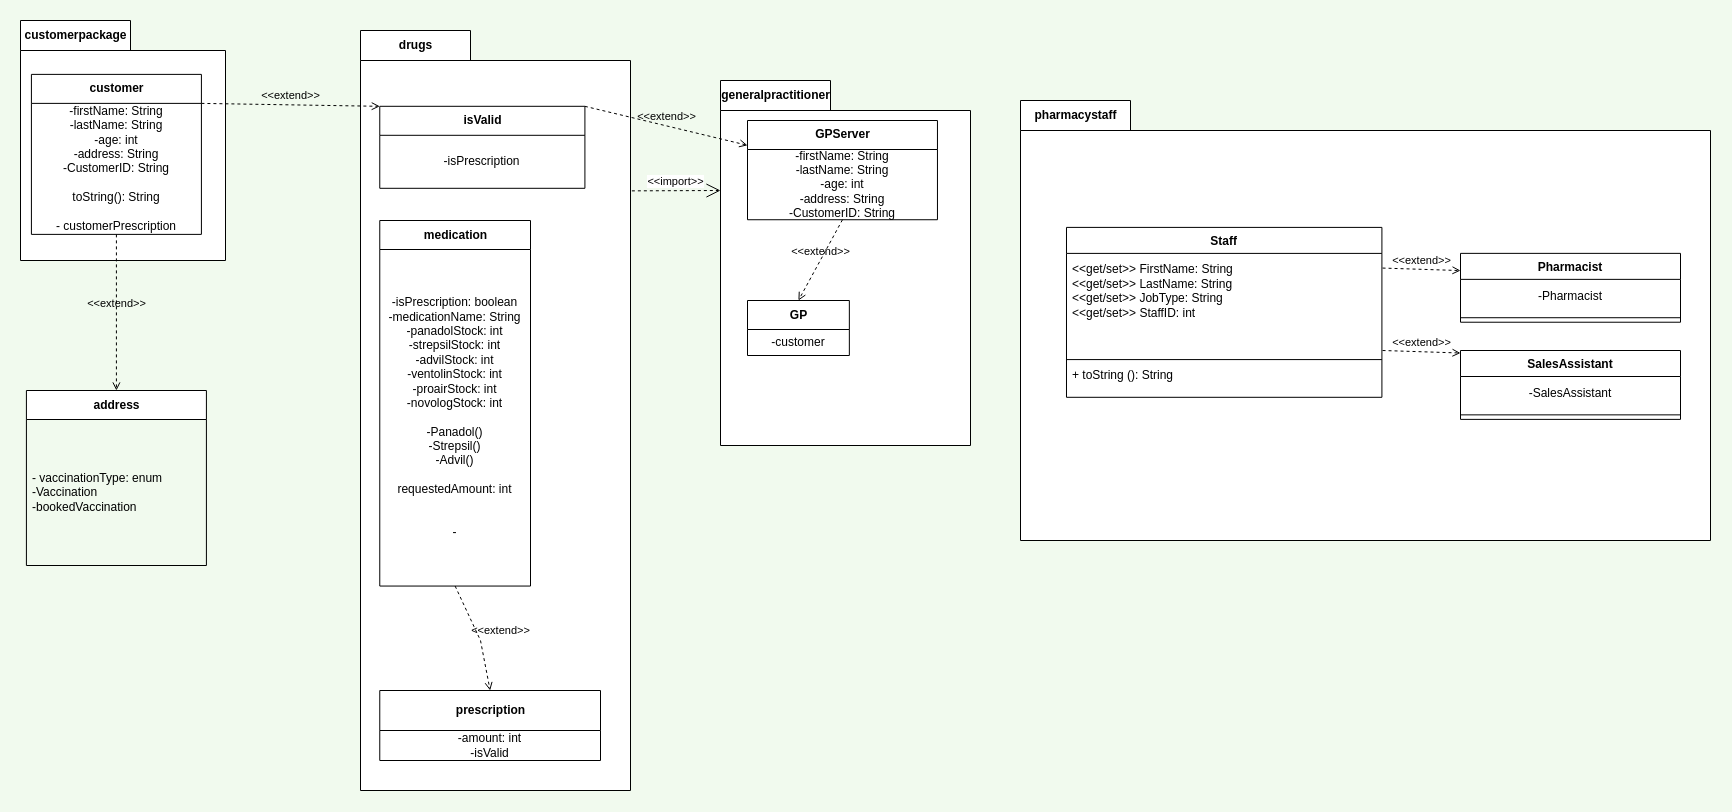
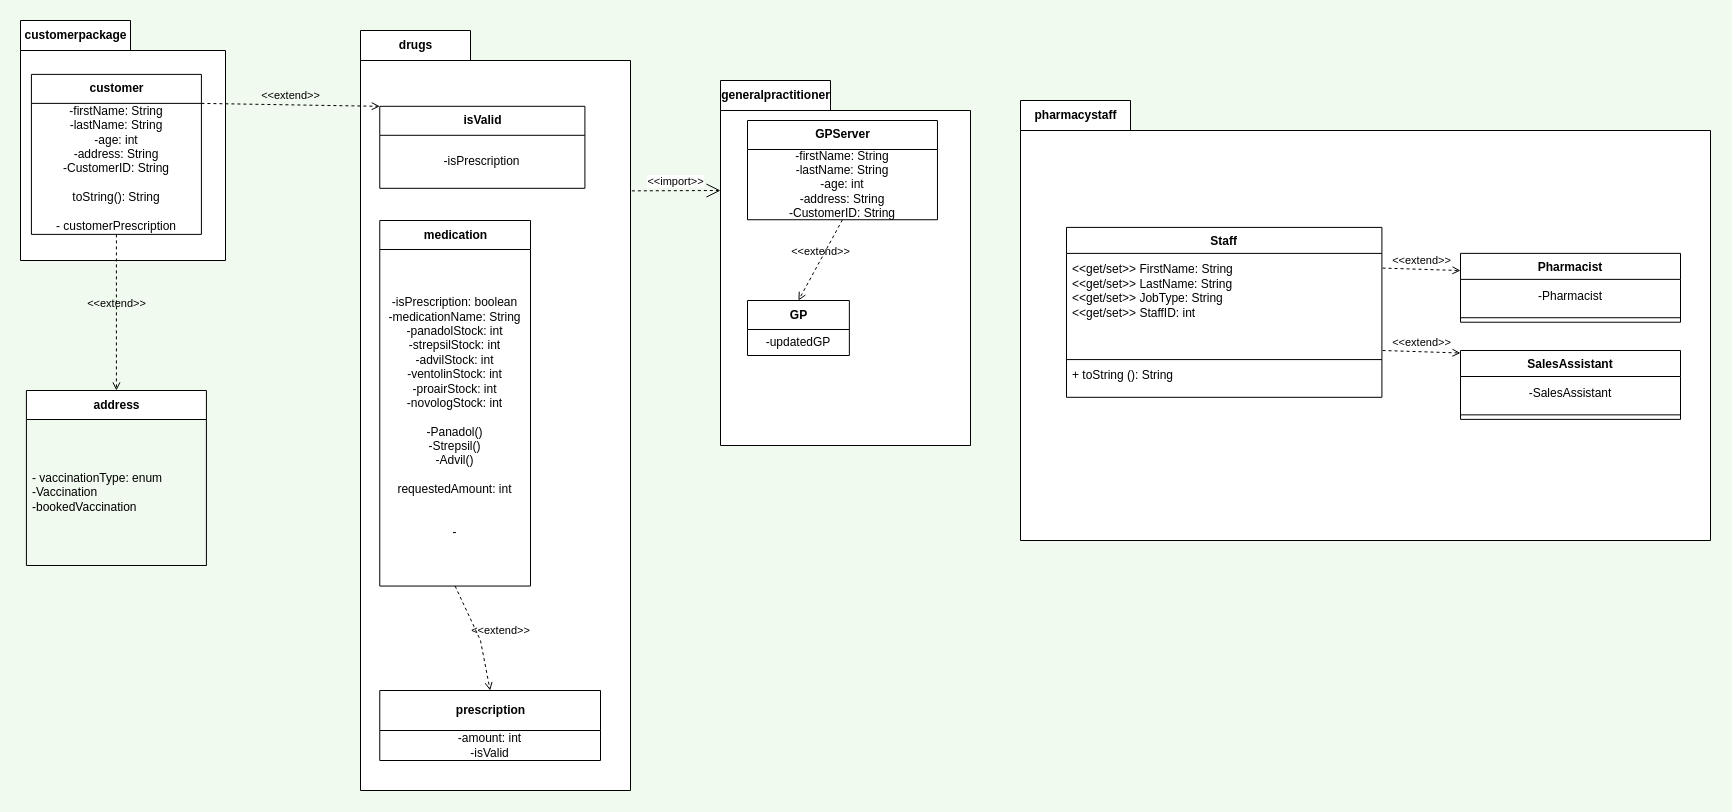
(665, 126) -> none
(799, 343) -> (799, 343)
